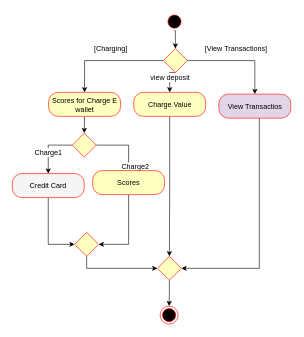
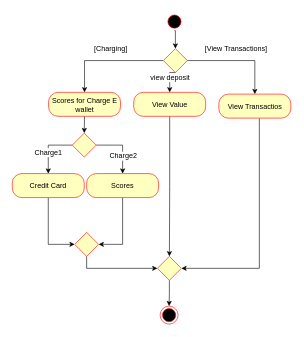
(170, 105) -> (170, 105)
(255, 106) -> (255, 106)
(129, 183) -> (123, 186)
(48, 186) -> (48, 186)
